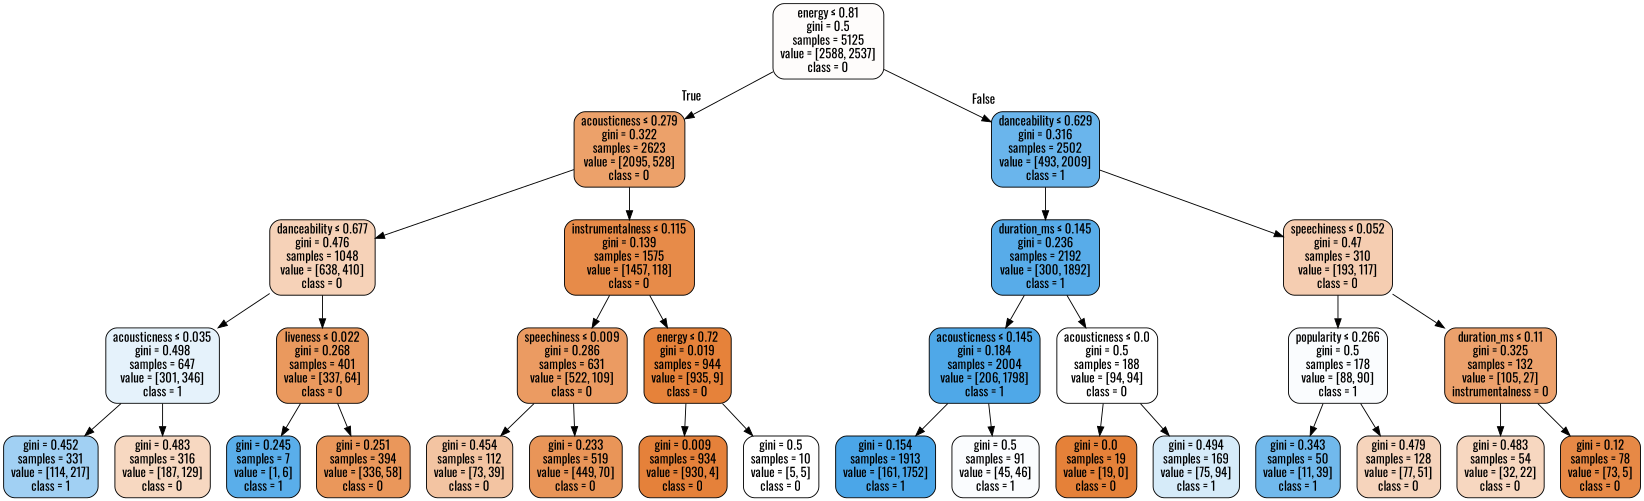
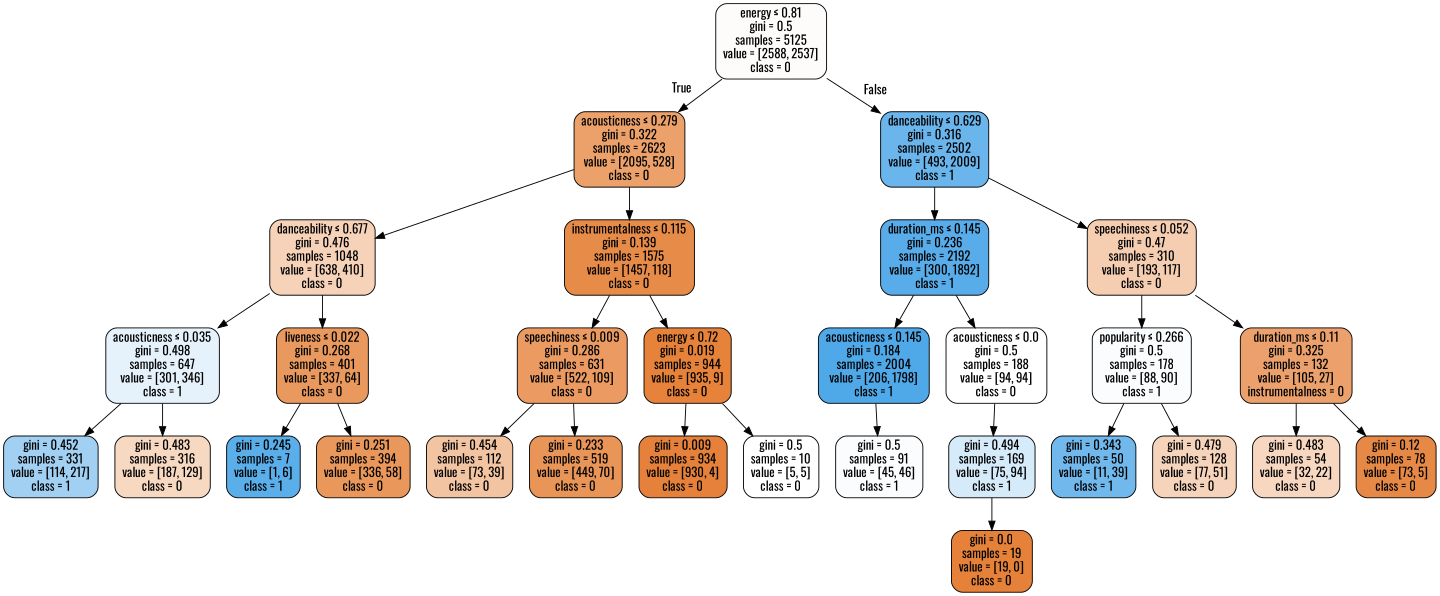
(1102, 415) -> (992, 509)
(886, 467) -> none
